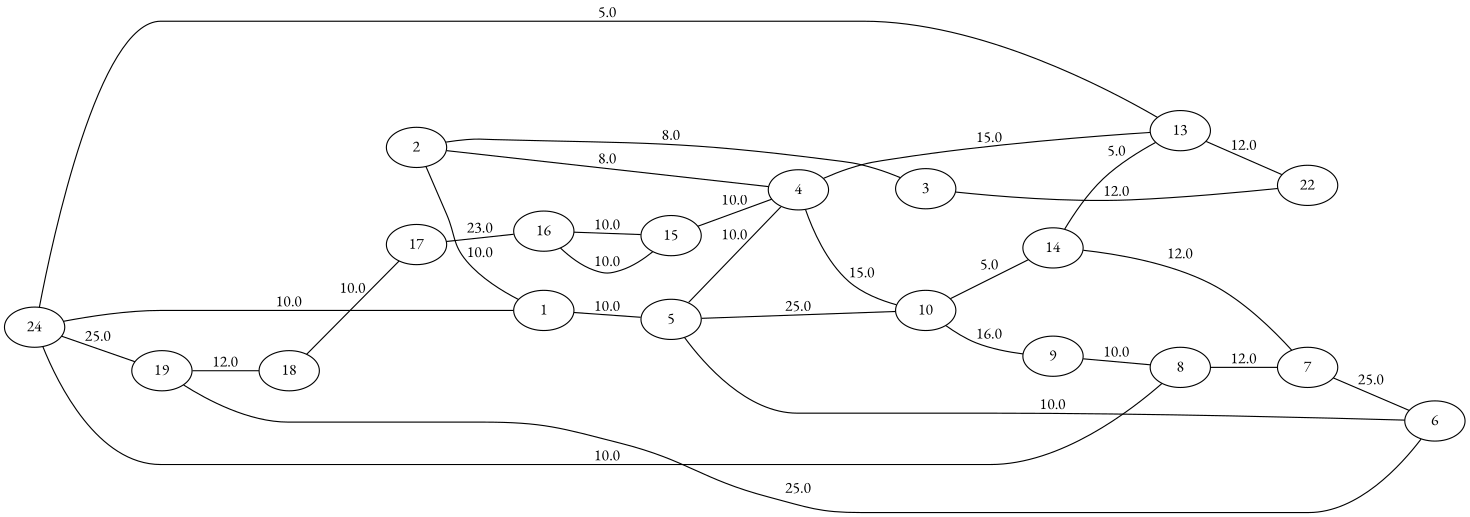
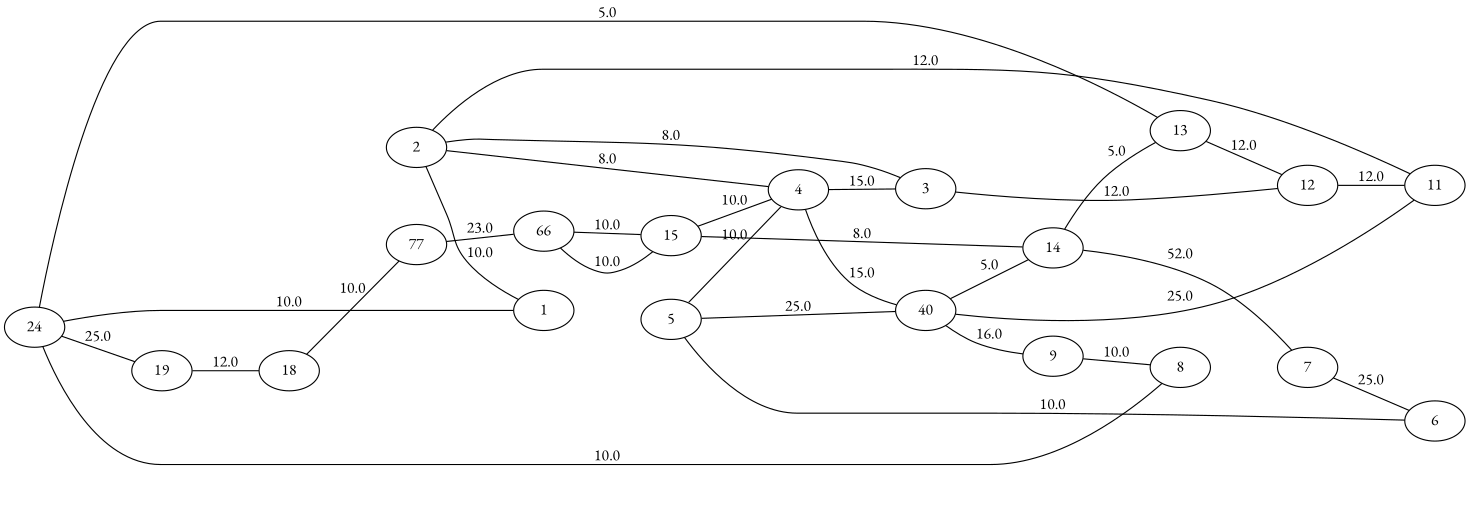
(985, 147) -> (862, 189)
(1308, 185) -> (1308, 185)
none -> (1435, 185)
(544, 231) -> (544, 231)
none -> (862, 242)
(417, 245) -> (417, 245)
(1180, 254) -> (1180, 254)
(926, 310) -> (926, 310)
(607, 315) -> none
(1244, 367) -> none
(805, 507) -> none
